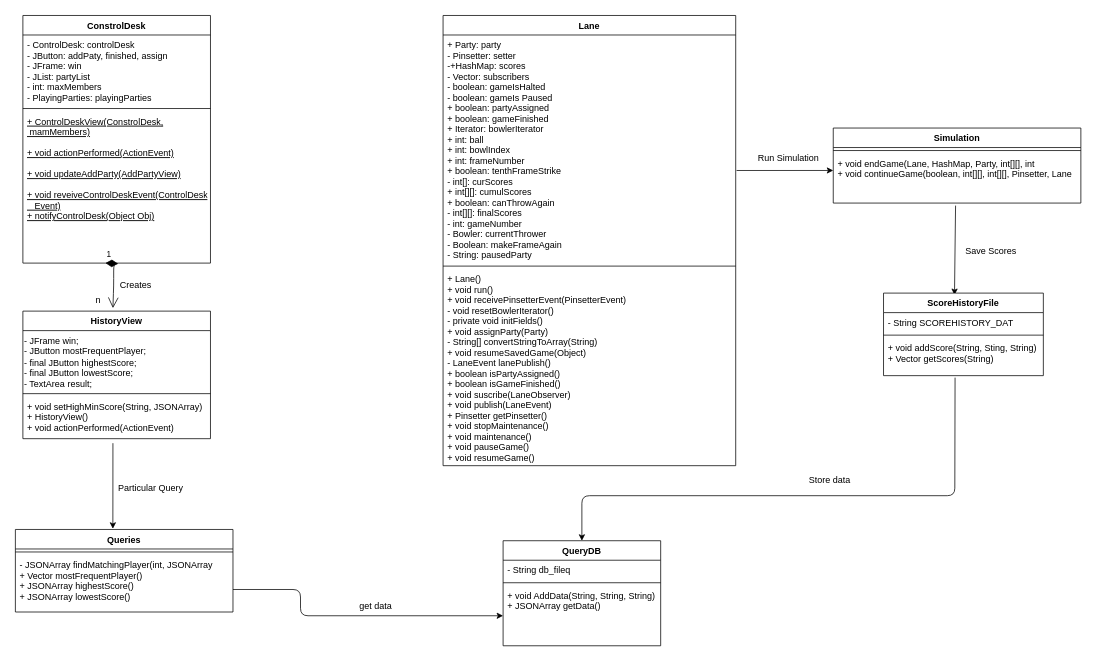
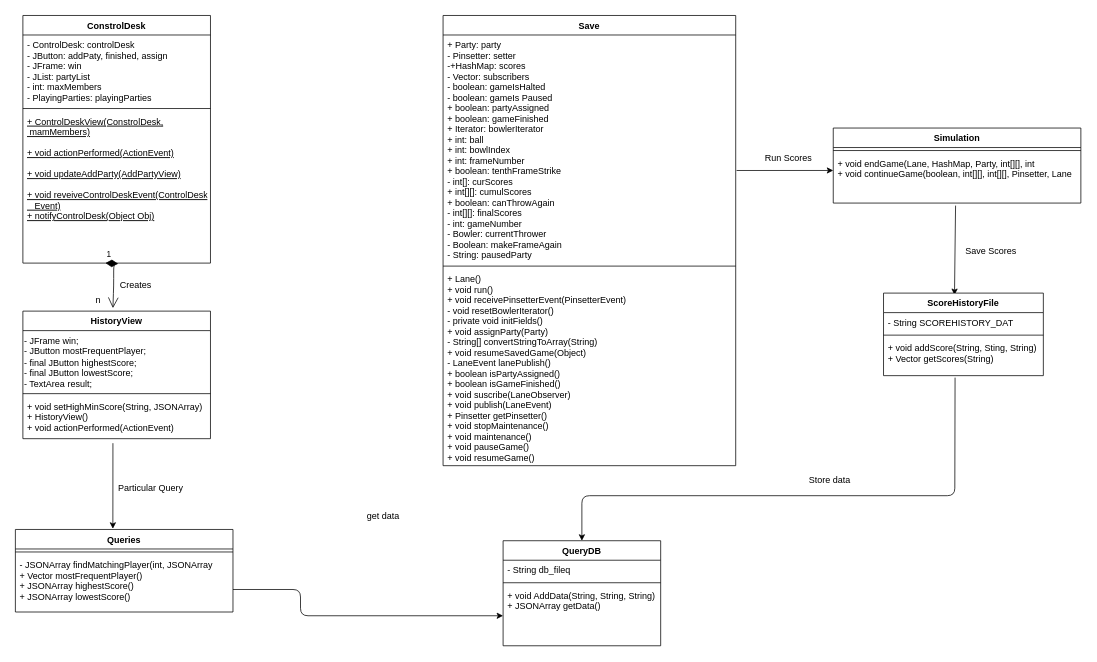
(589, 26) -> (589, 26)
(788, 158) -> (788, 158)
(375, 606) -> (383, 516)
